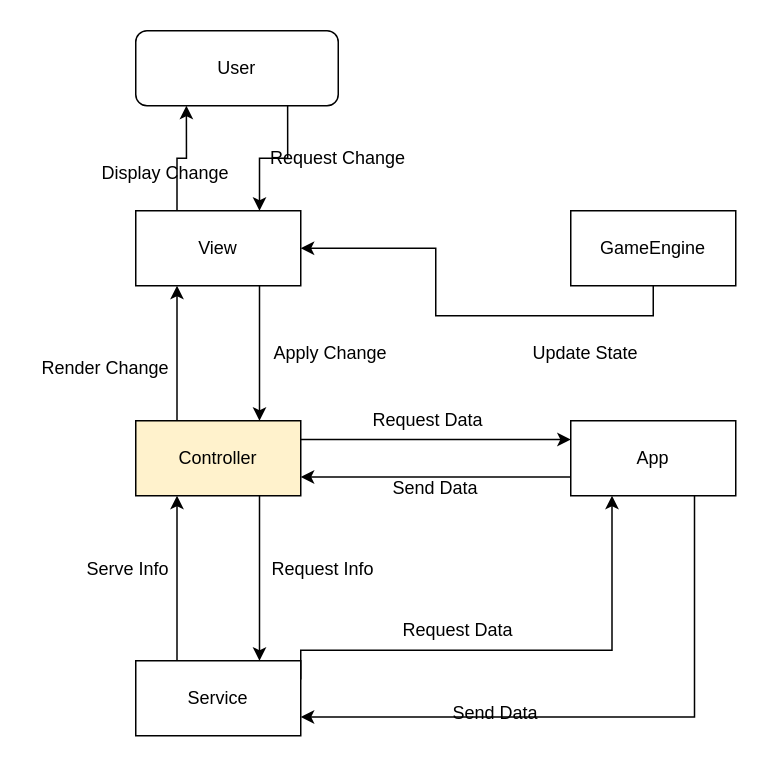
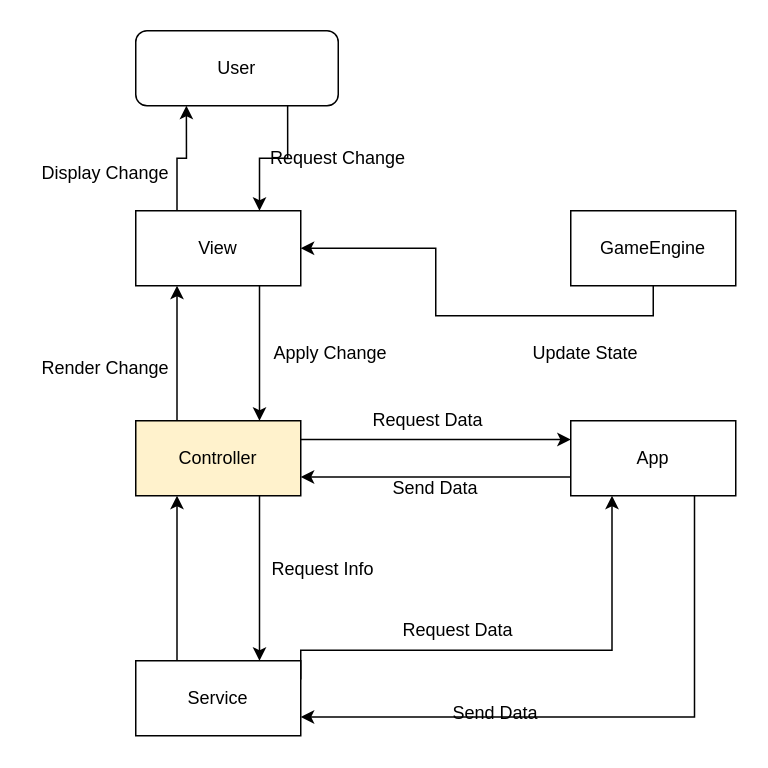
(166, 173) -> (106, 173)
(128, 569) -> none
